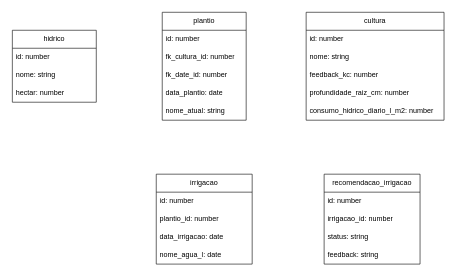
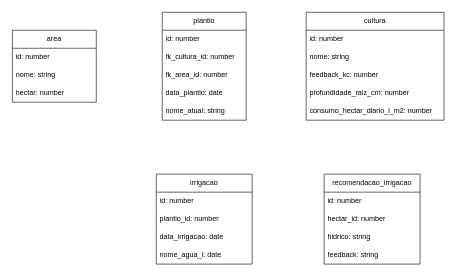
(54, 39) -> (54, 39)
(199, 75) -> (199, 75)
(374, 111) -> (374, 111)
(364, 219) -> (359, 219)
(353, 237) -> (353, 237)
